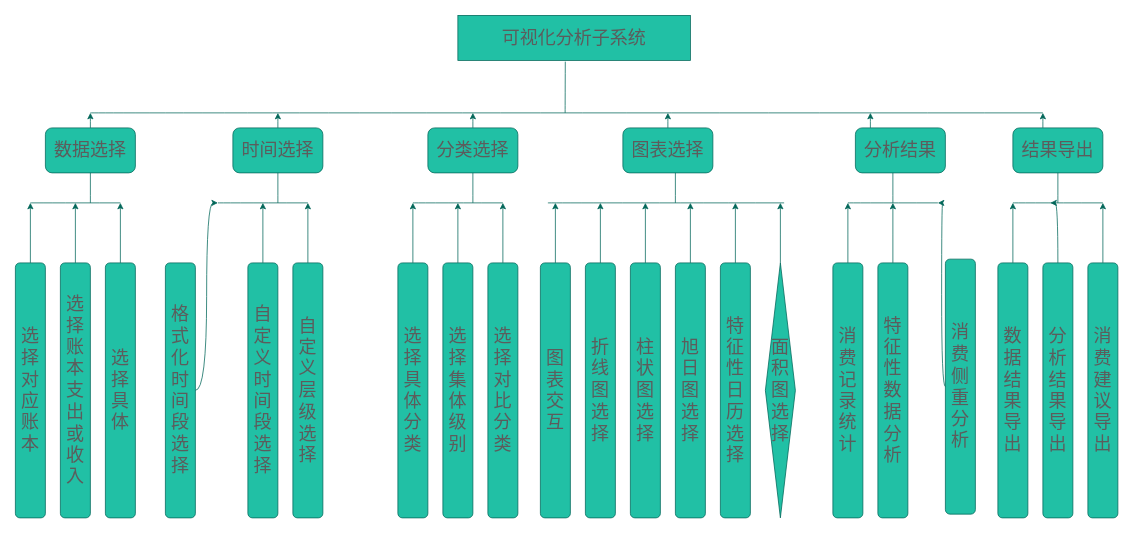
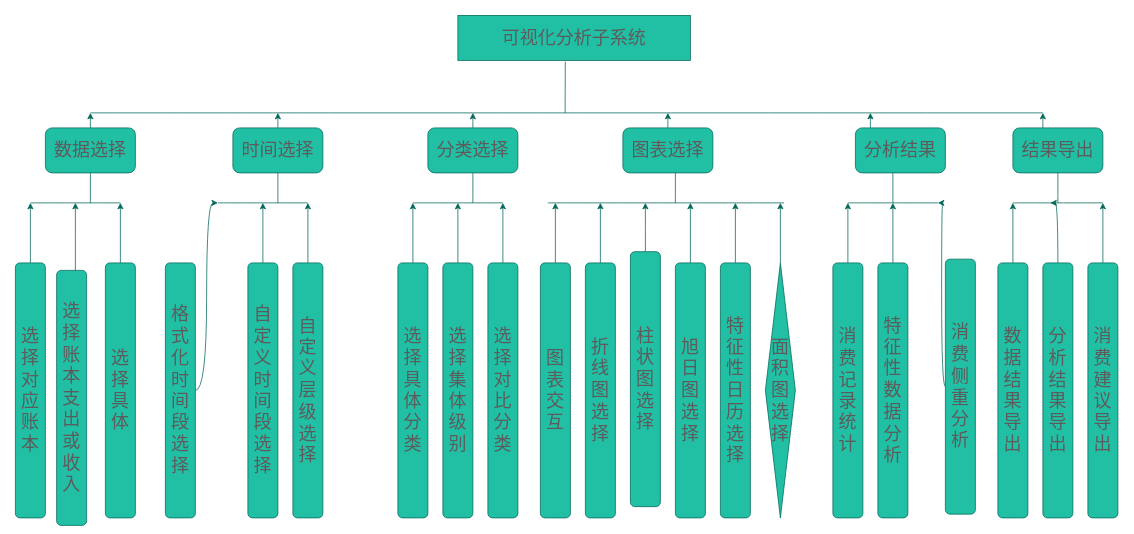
(75, 390) -> (72, 398)
(645, 390) -> (645, 379)
